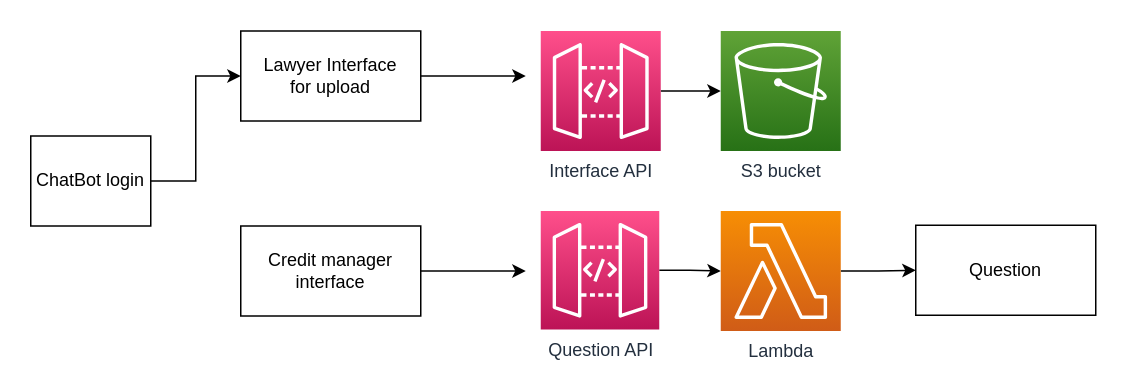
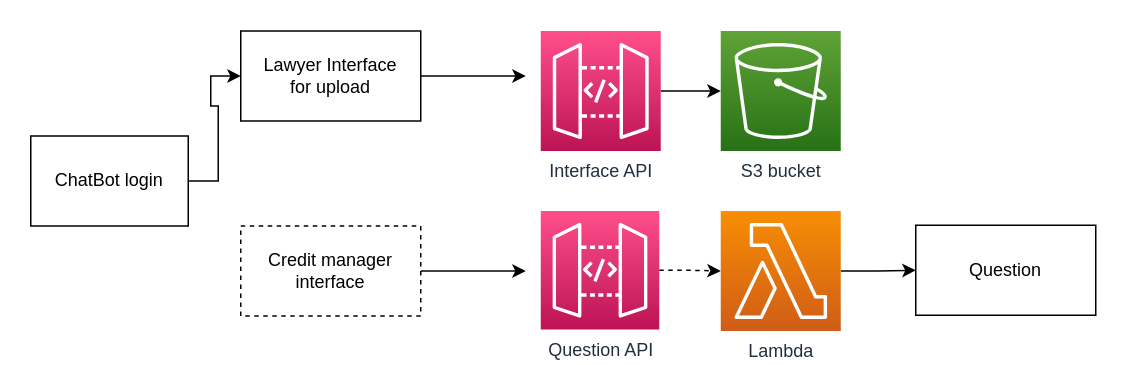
(91, 181) -> (110, 181)
(687, 270) -> (687, 270)
(331, 271) -> (331, 271)
